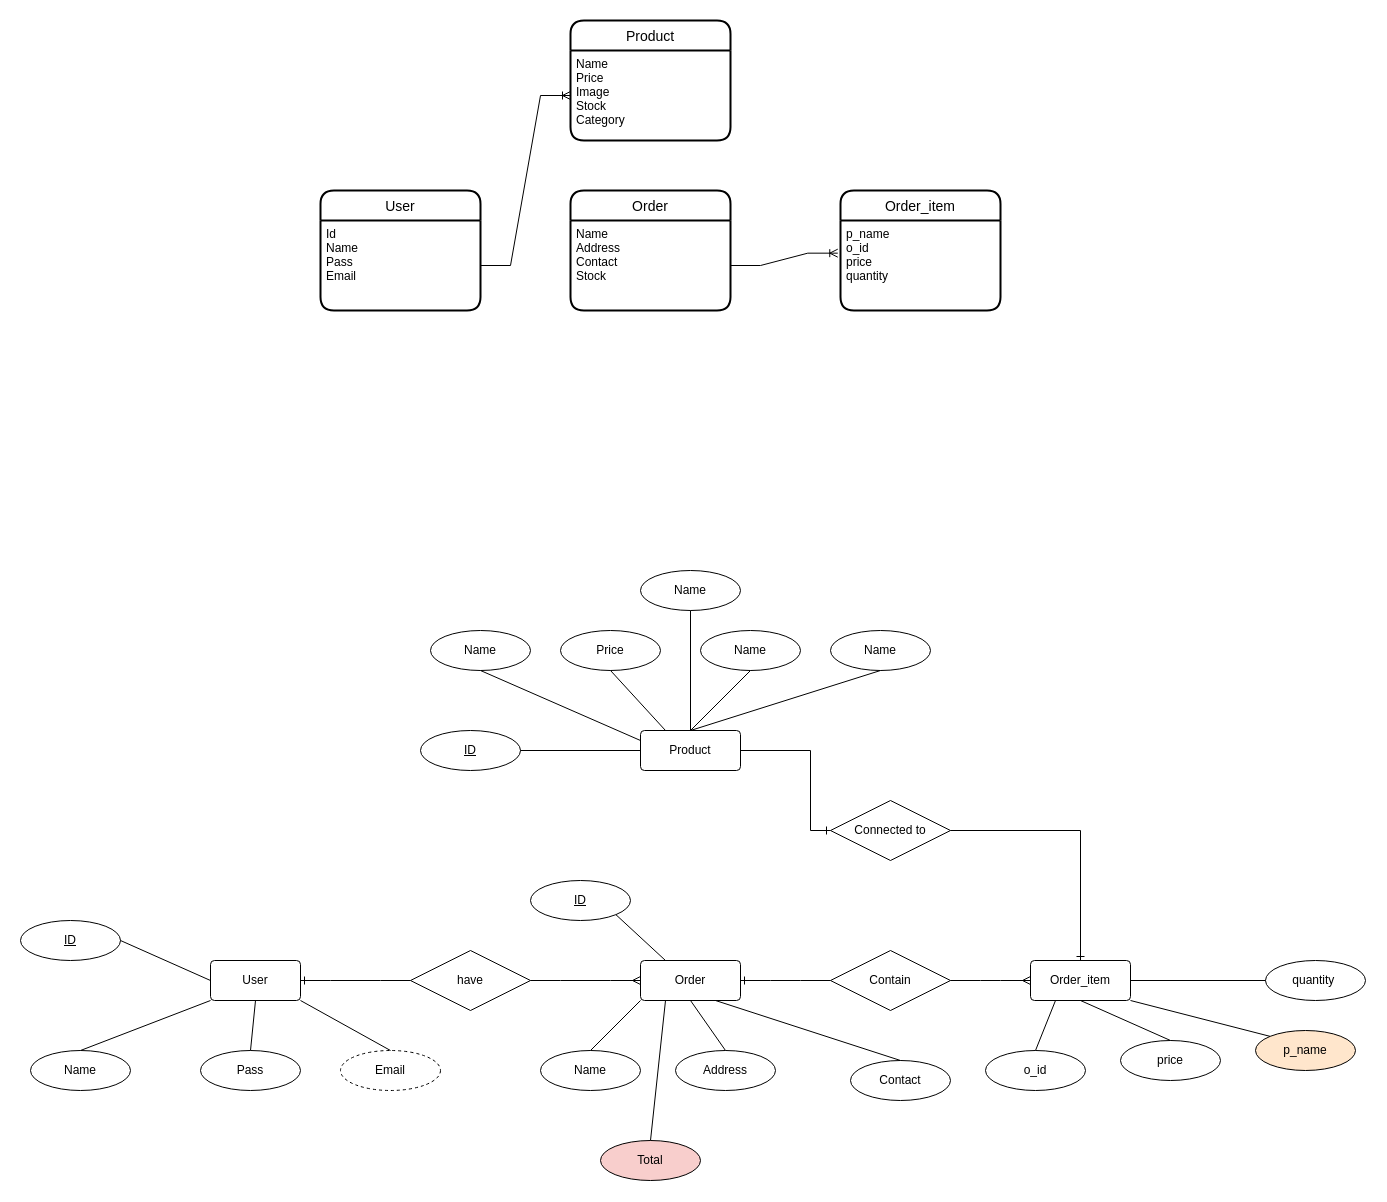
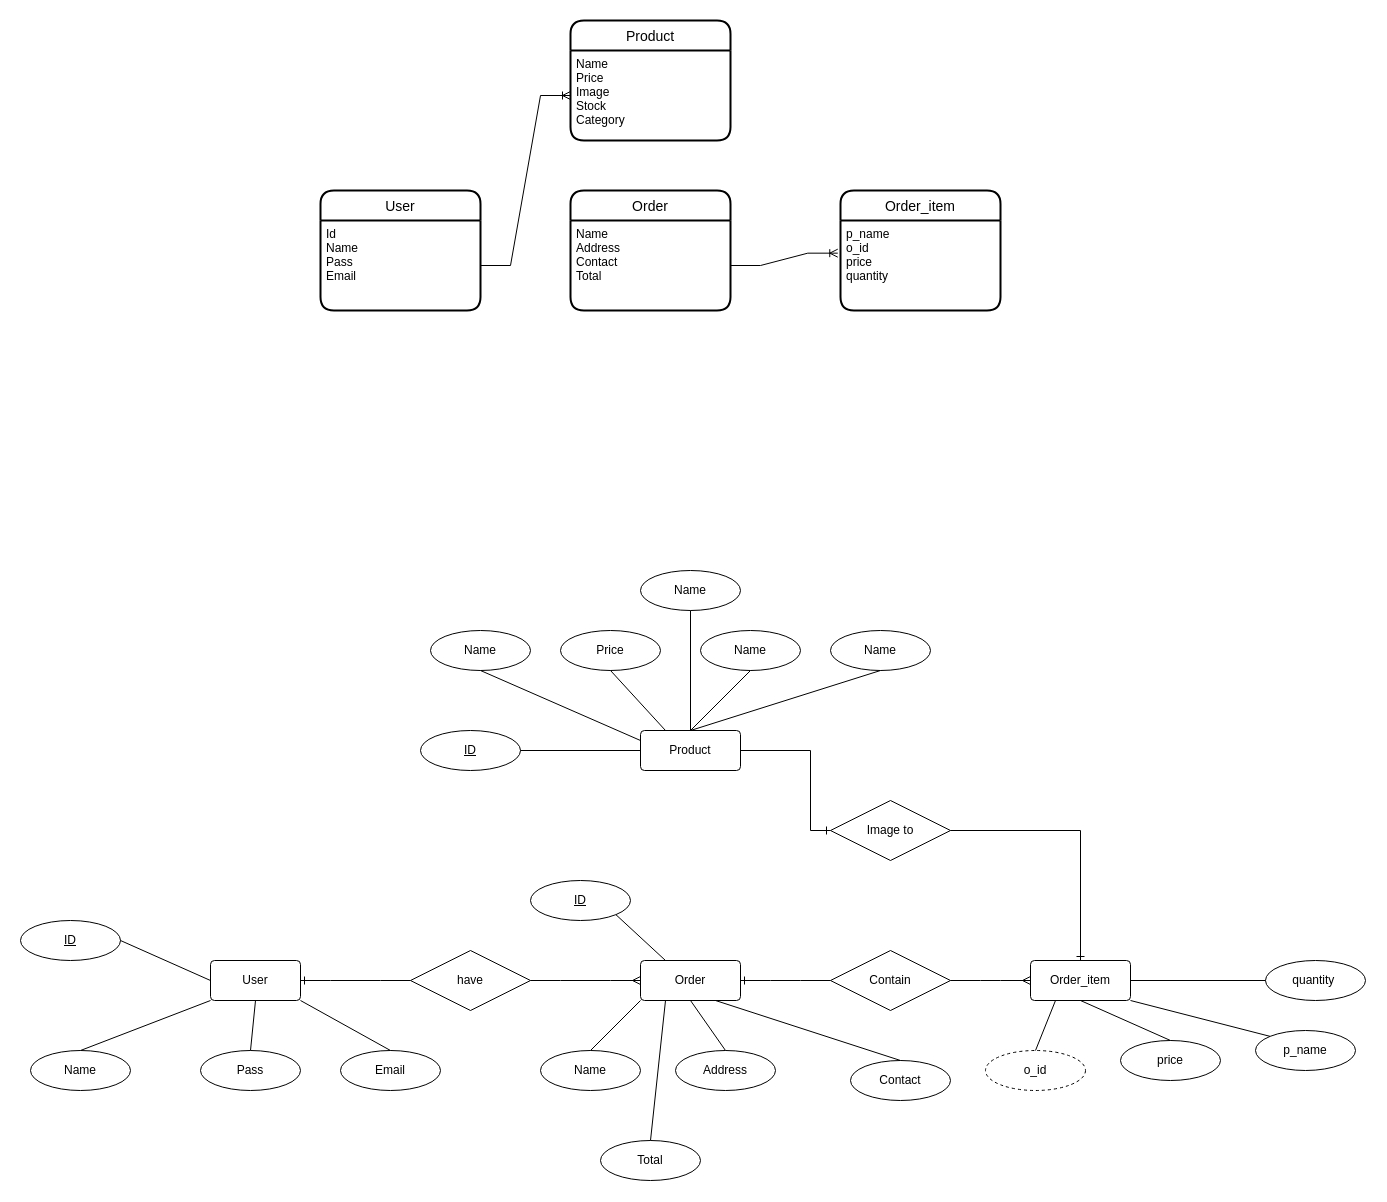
(589, 234) -> (589, 234)
(891, 831) -> (891, 831)
(1306, 1051) -> (1306, 1051)
(391, 1071) -> (391, 1071)
(1036, 1071) -> (1036, 1071)
(651, 1161) -> (651, 1161)
